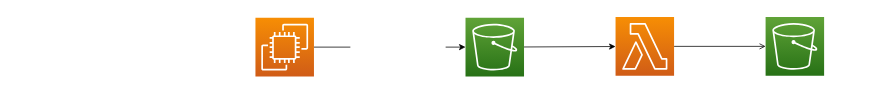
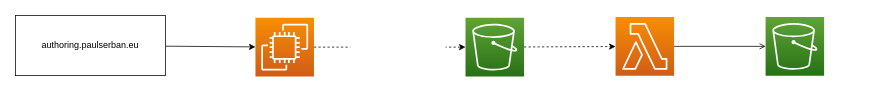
none -> (90, 45)
none -> (207, 46)
(332, 47) -> (332, 47)
(567, 47) -> (567, 47)
